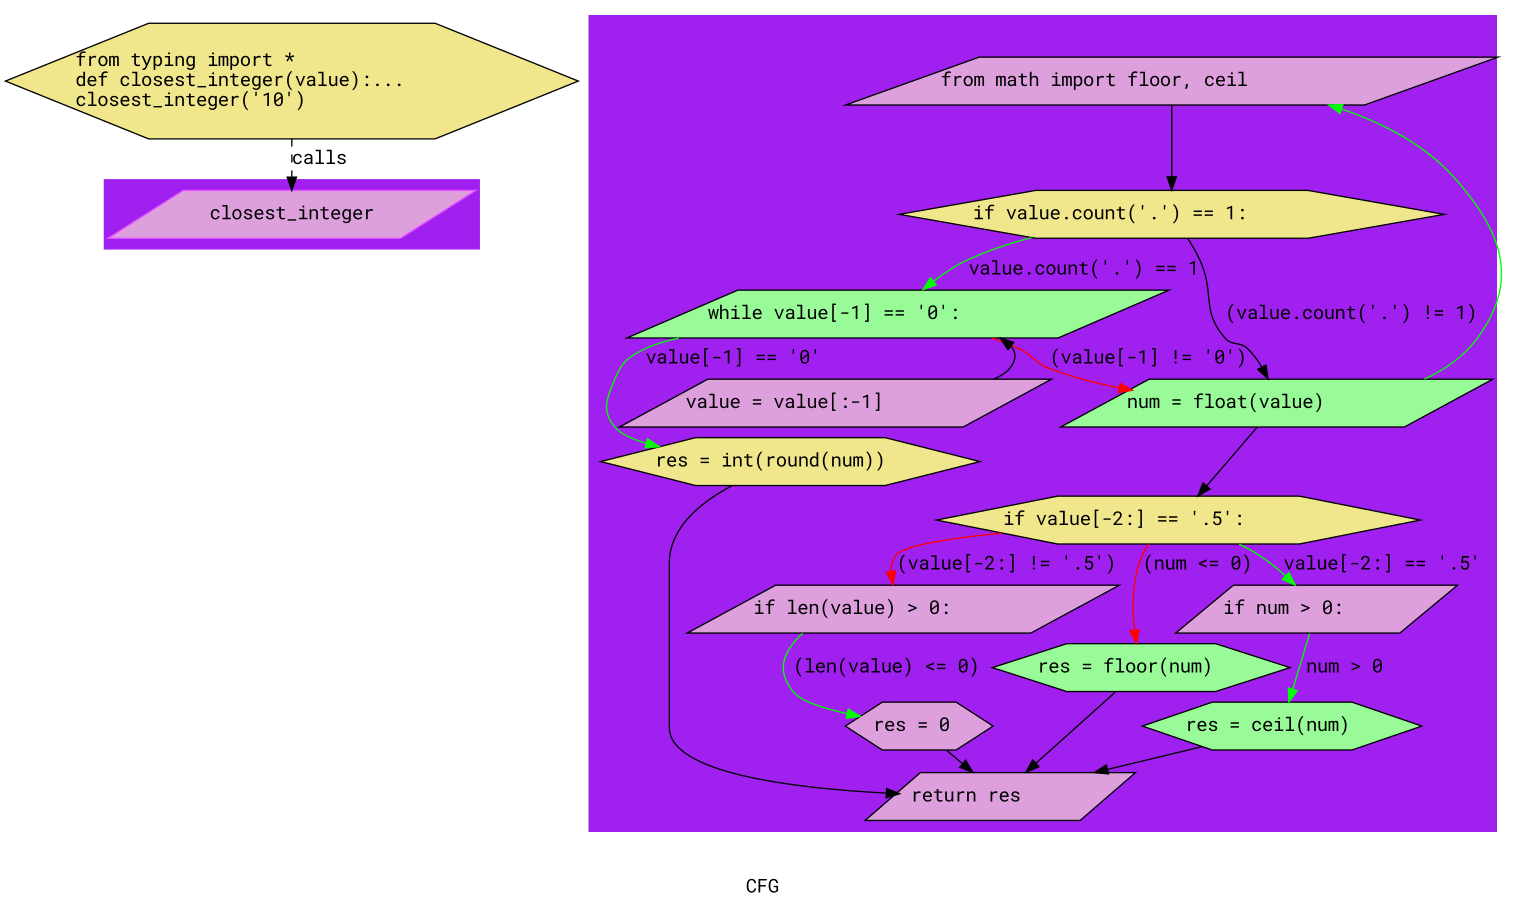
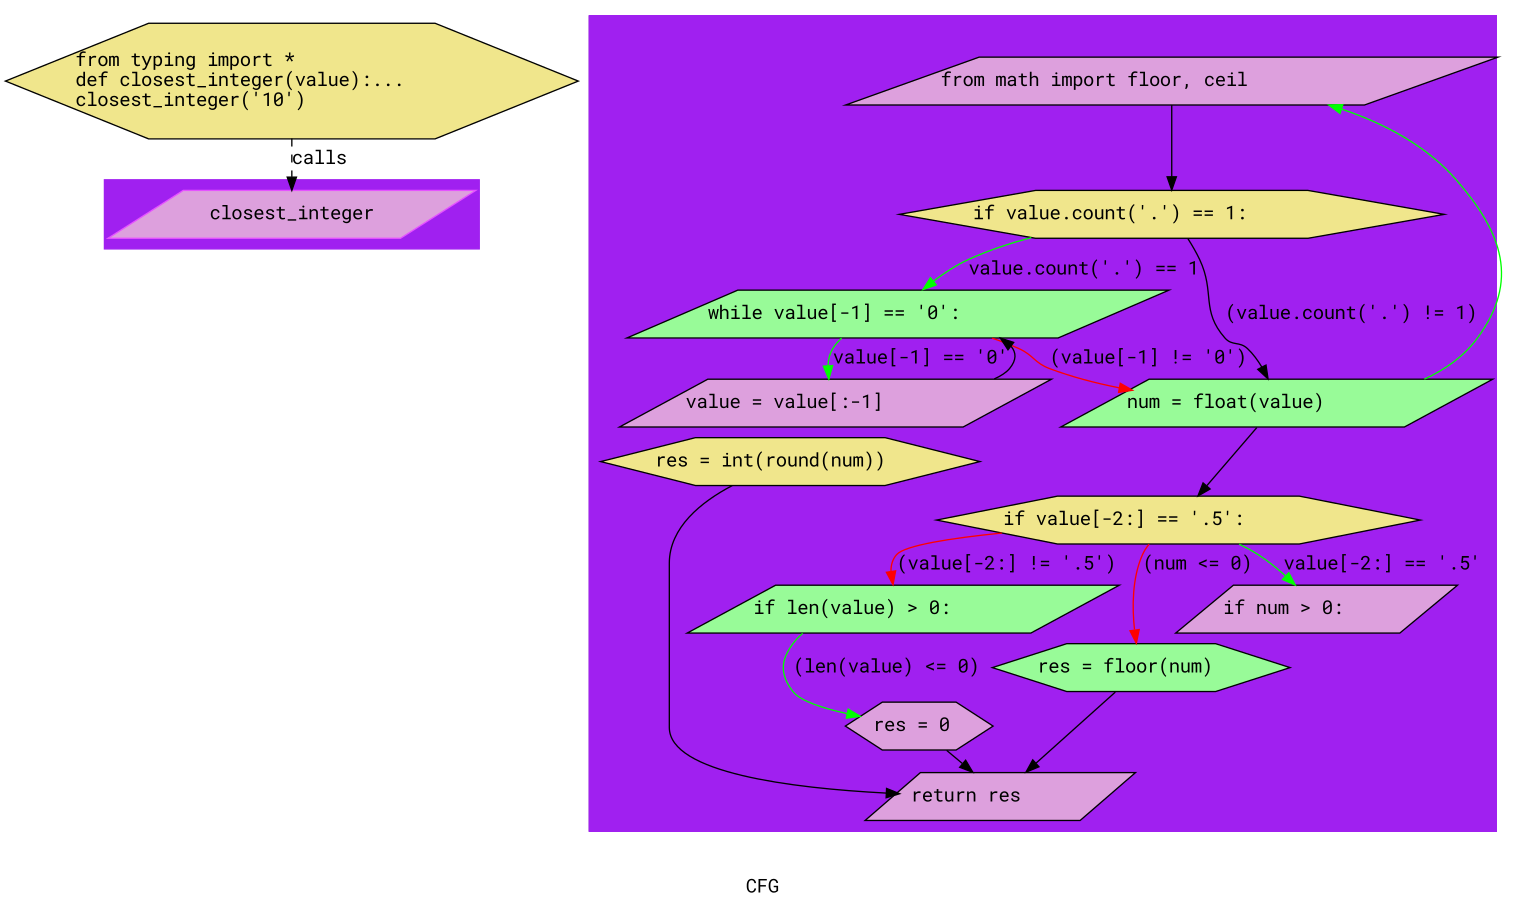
(613, 383) -> (832, 350)
(903, 609) -> (903, 609)
(1282, 726) -> none
